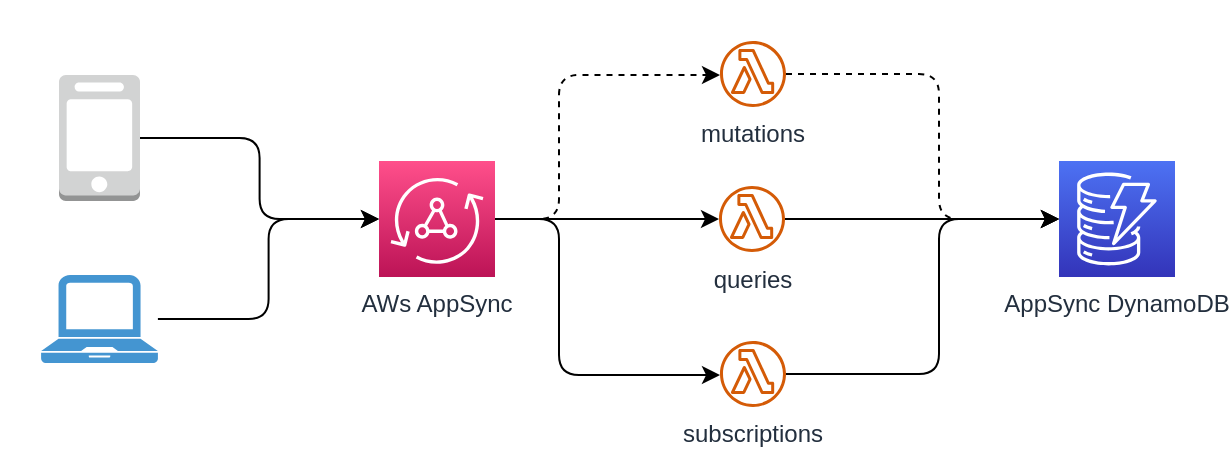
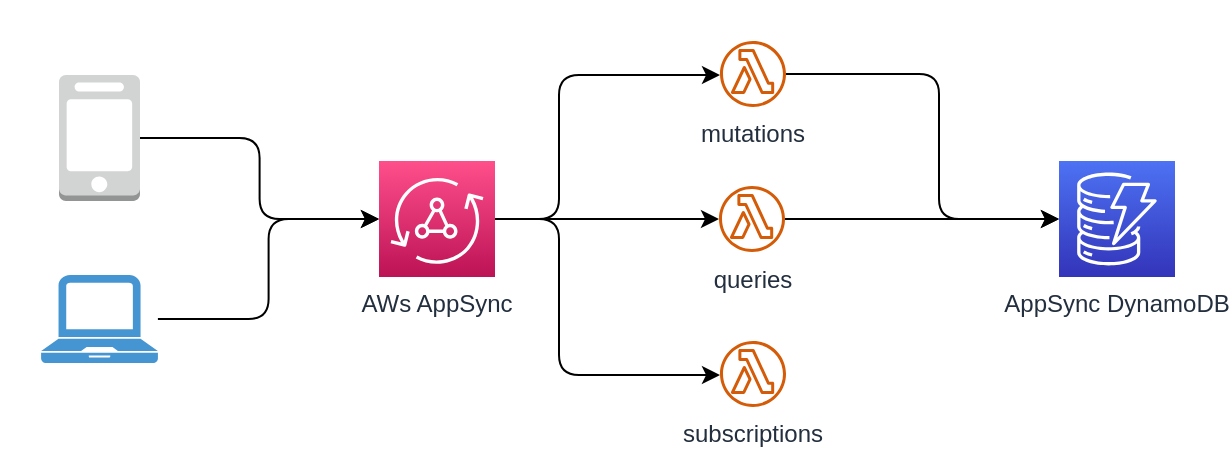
(928, 75) -> (928, 75)
(566, 78) -> (566, 78)
(932, 371) -> none
